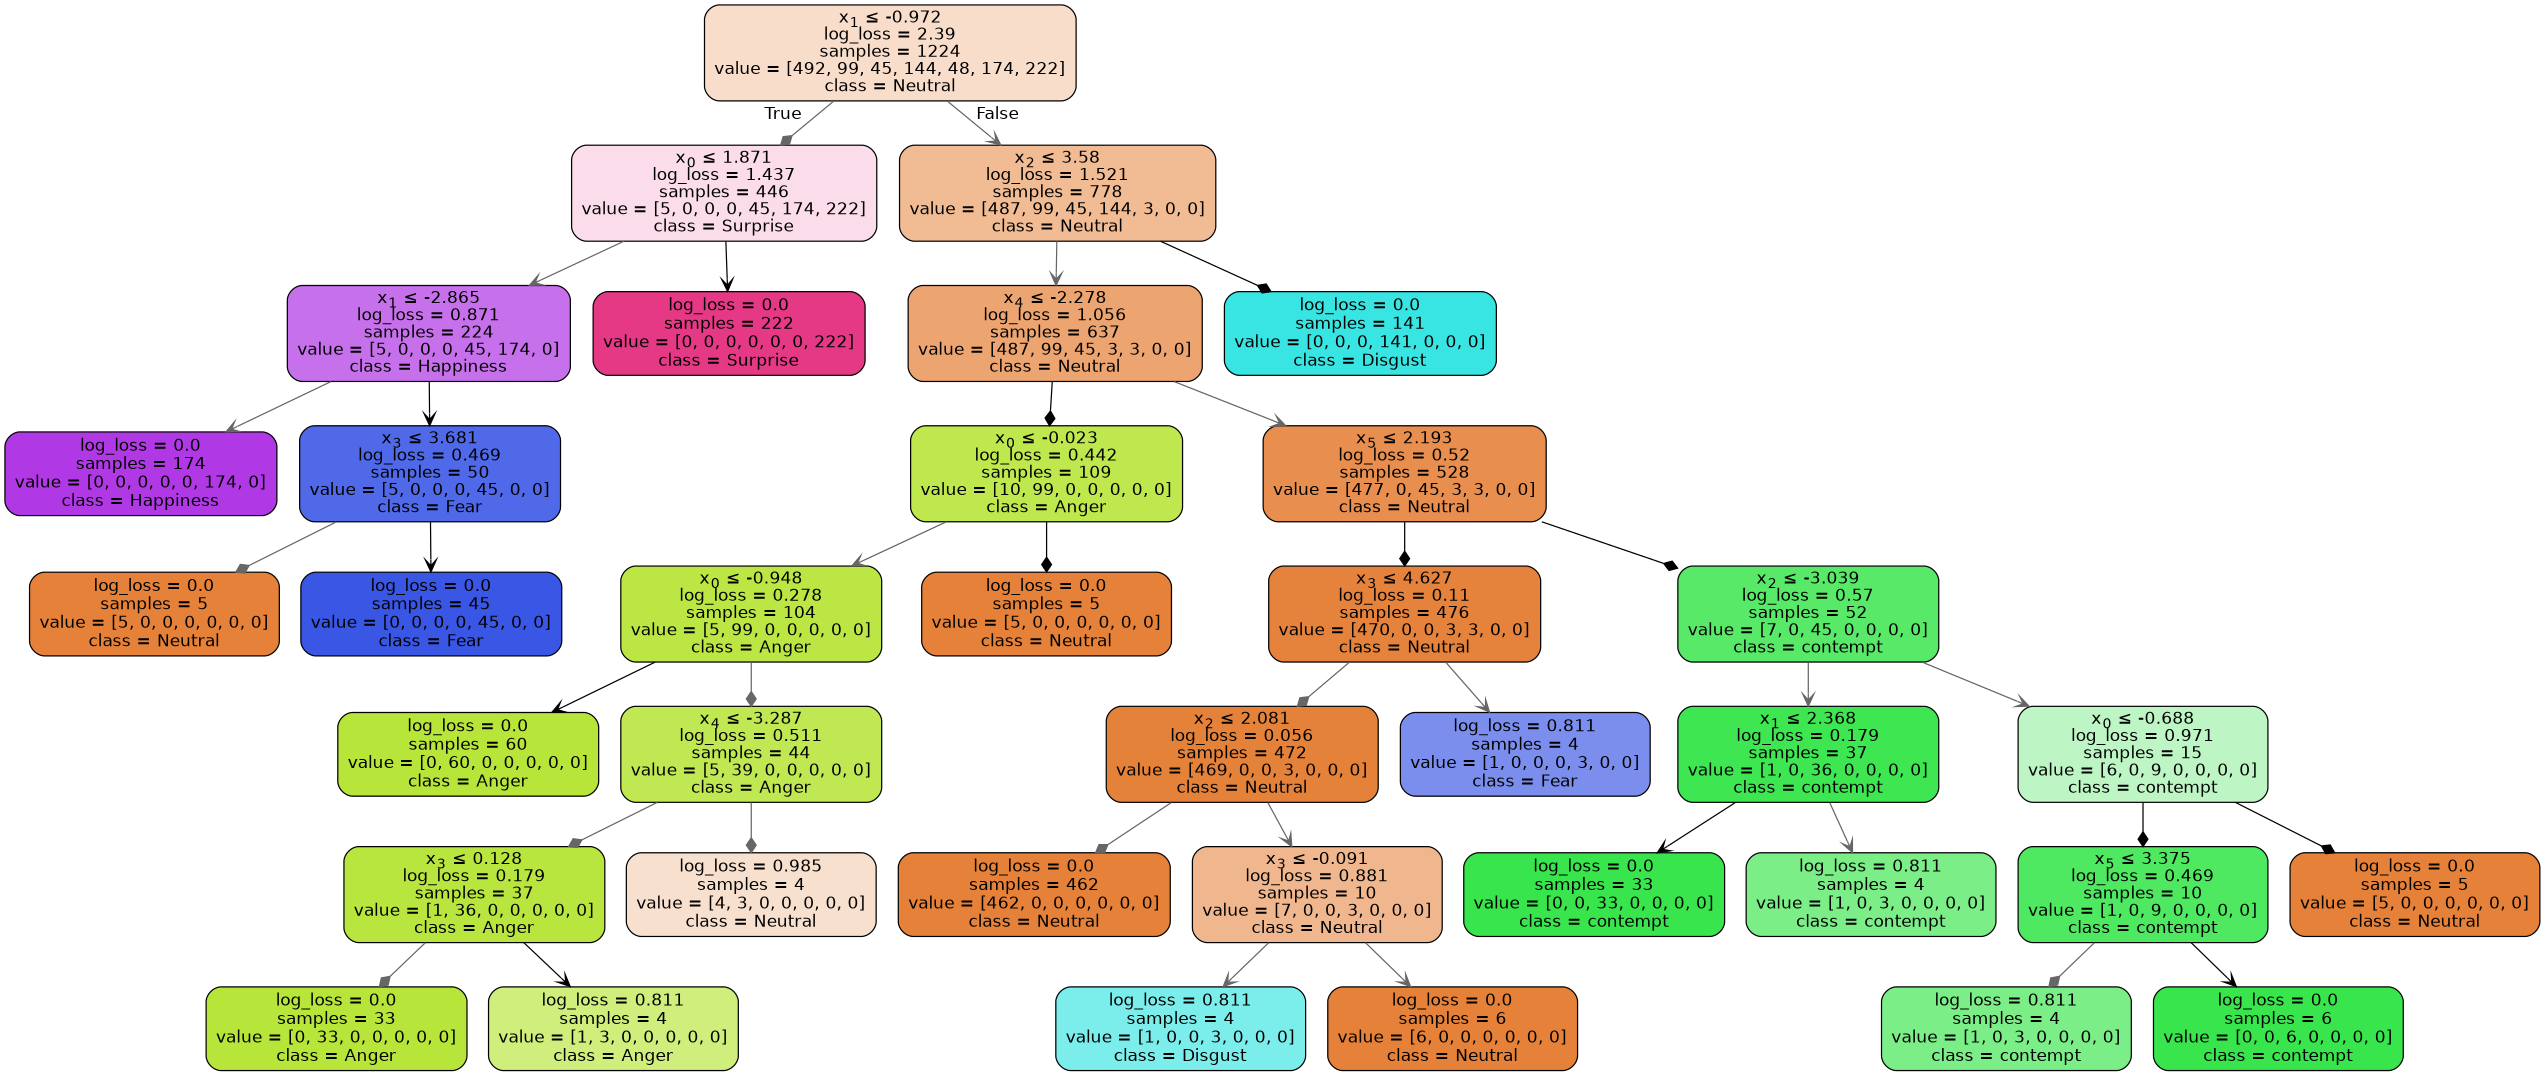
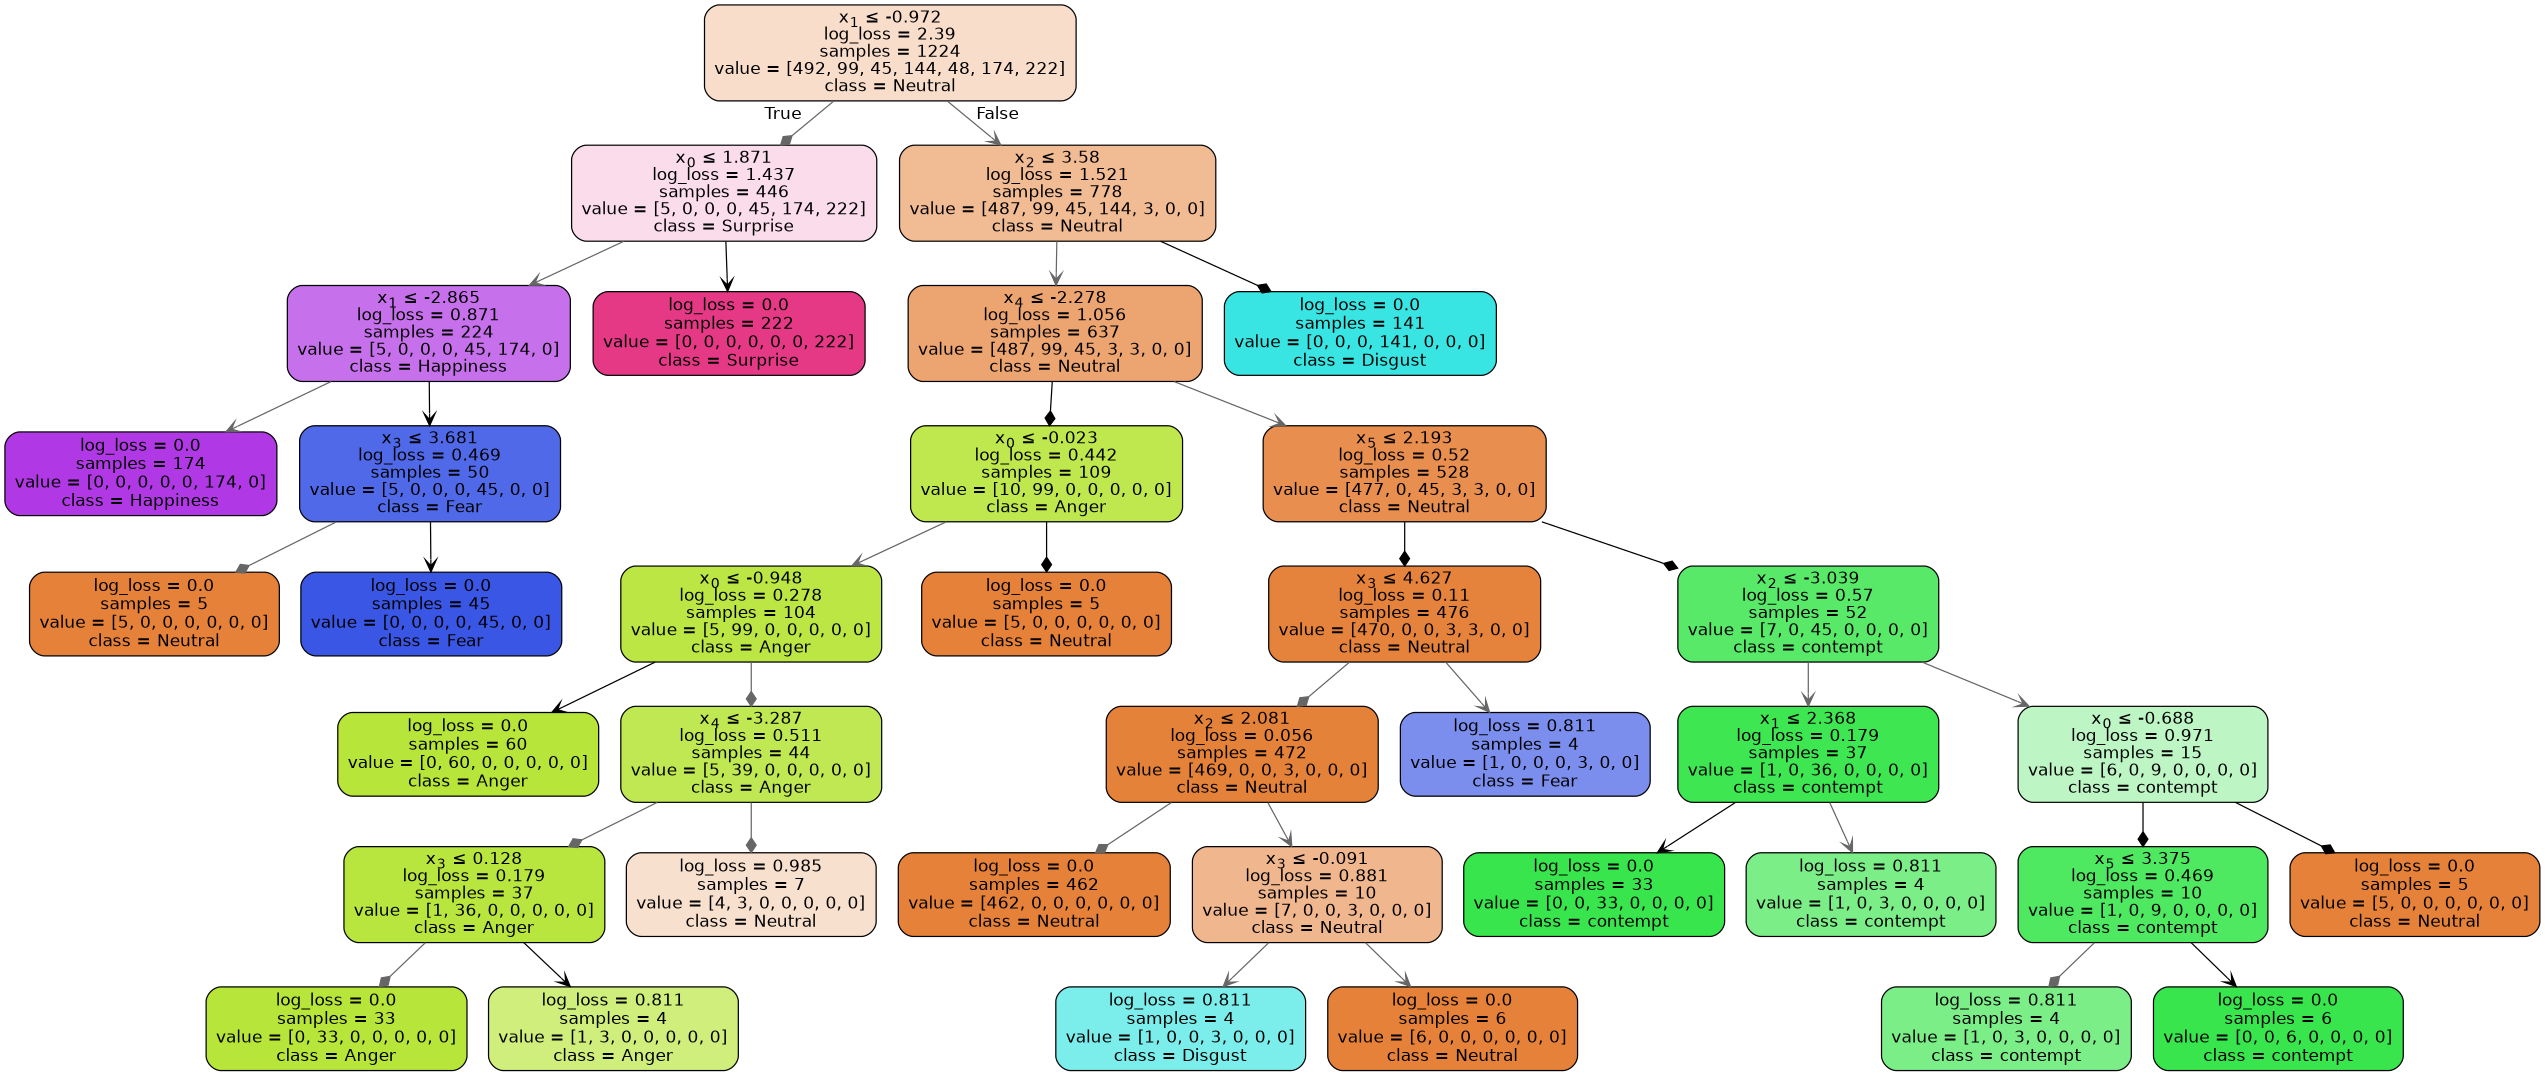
(751, 885) -> (751, 885)
